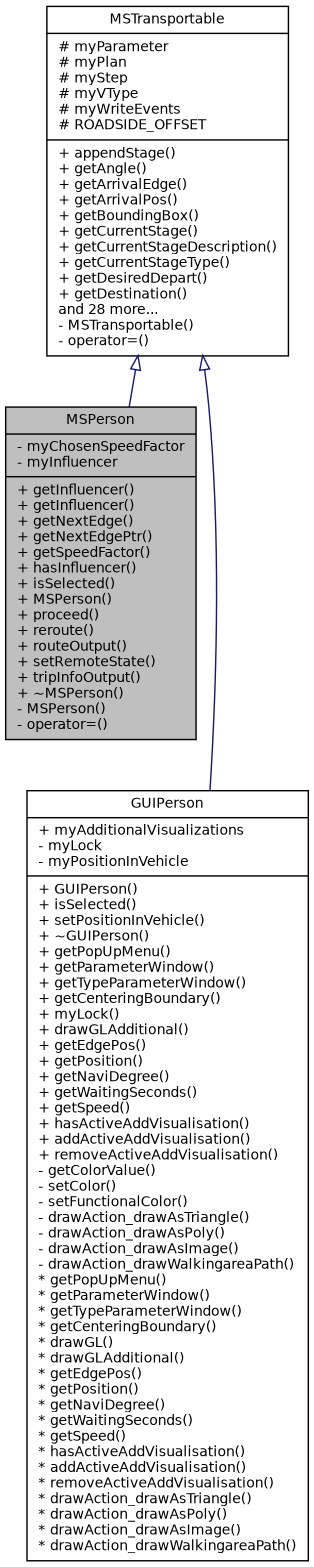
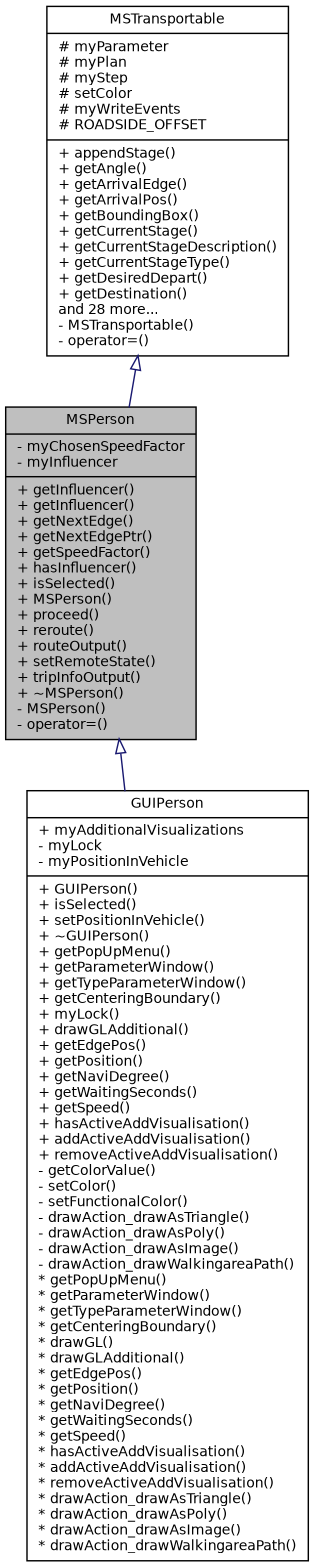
(99, 94) -> (95, 94)
(216, 580) -> (123, 772)
